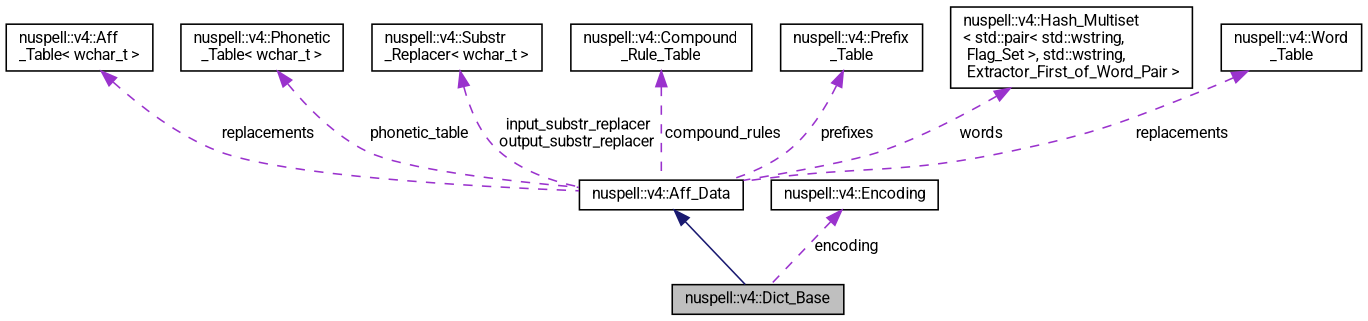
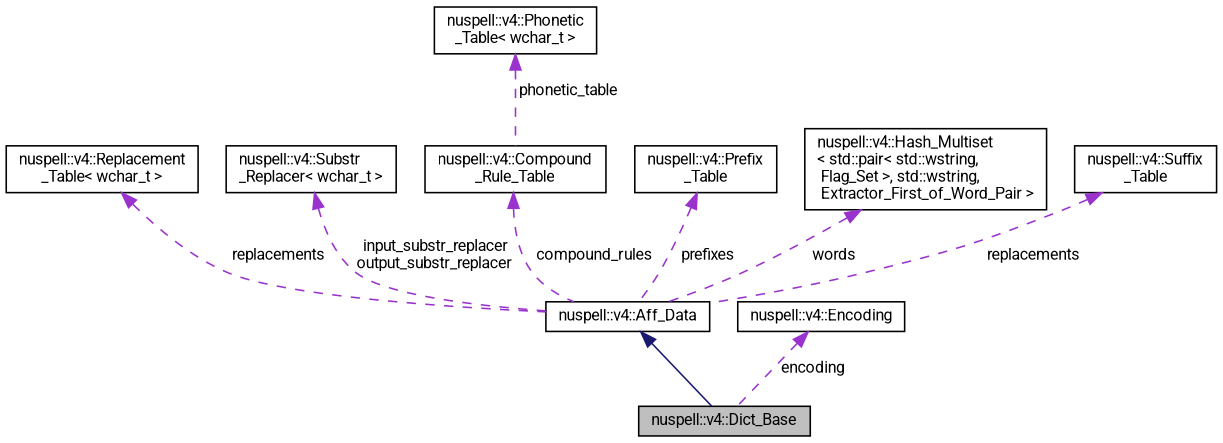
(80, 48) -> (102, 169)
(1291, 48) -> (1146, 169)
(420, 167) -> (515, 108)
